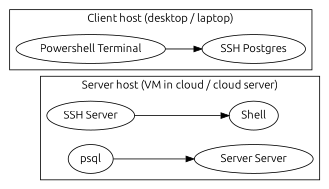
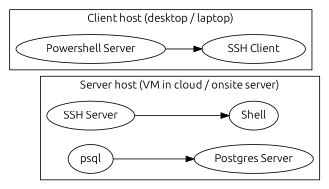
(91, 49) -> (91, 49)
(254, 49) -> (254, 49)
(180, 85) -> (180, 85)
(254, 159) -> (254, 159)
